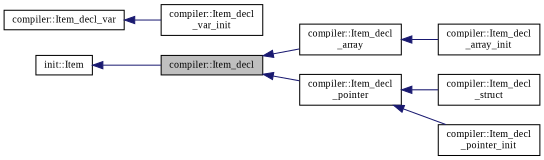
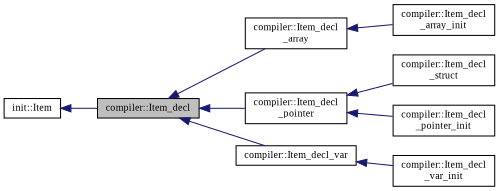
none -> (227, 133)
